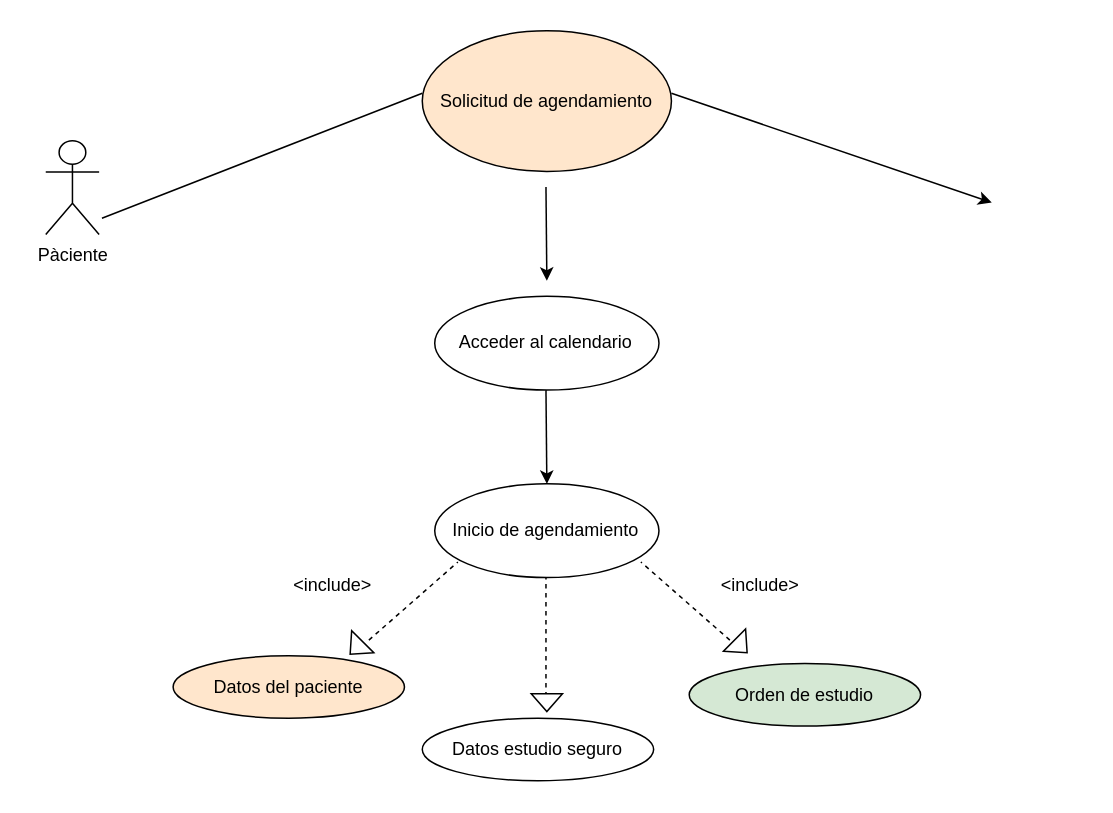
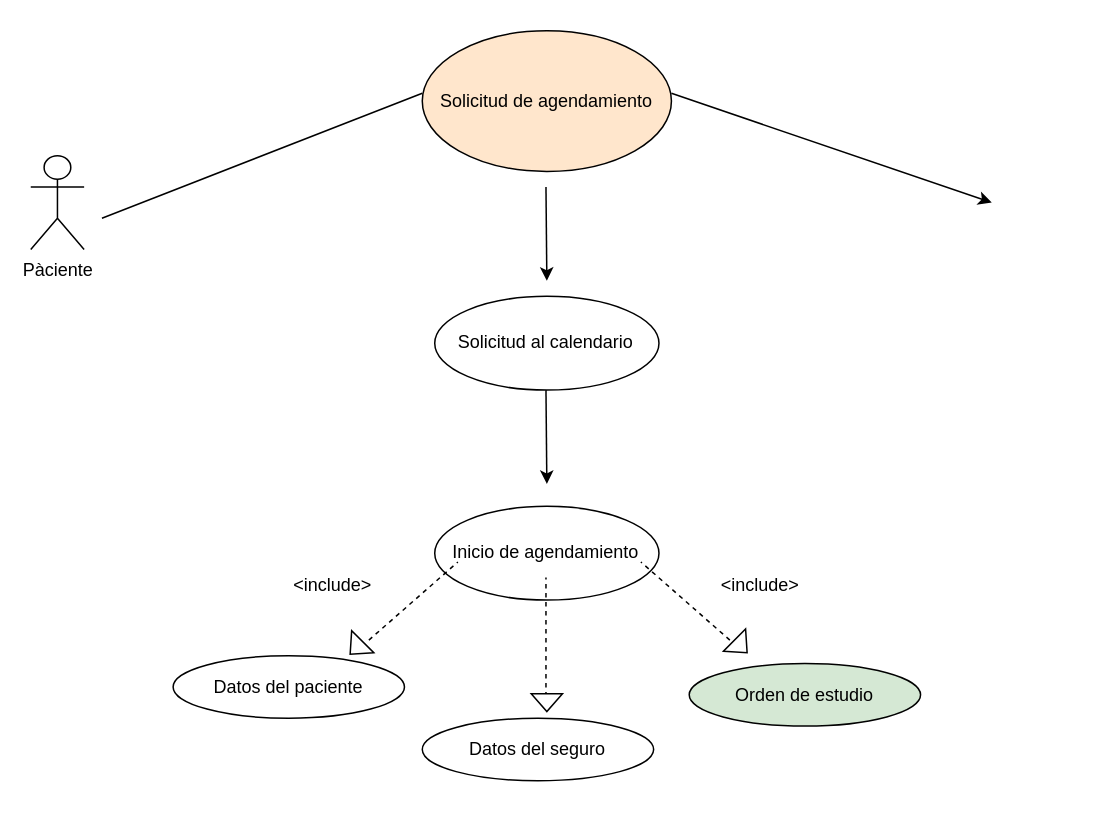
(72, 188) -> (57, 203)
(546, 343) -> (546, 343)
(547, 531) -> (547, 553)
(289, 687) -> (289, 687)
(538, 749) -> (538, 749)
